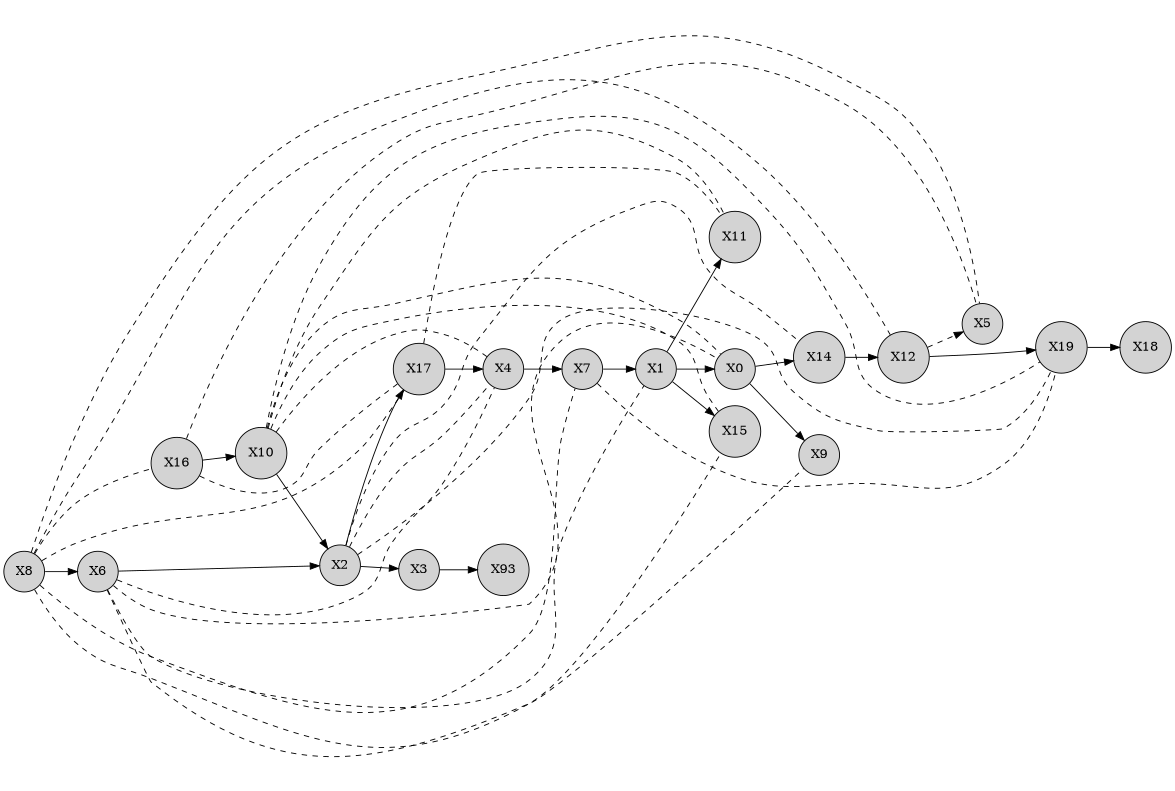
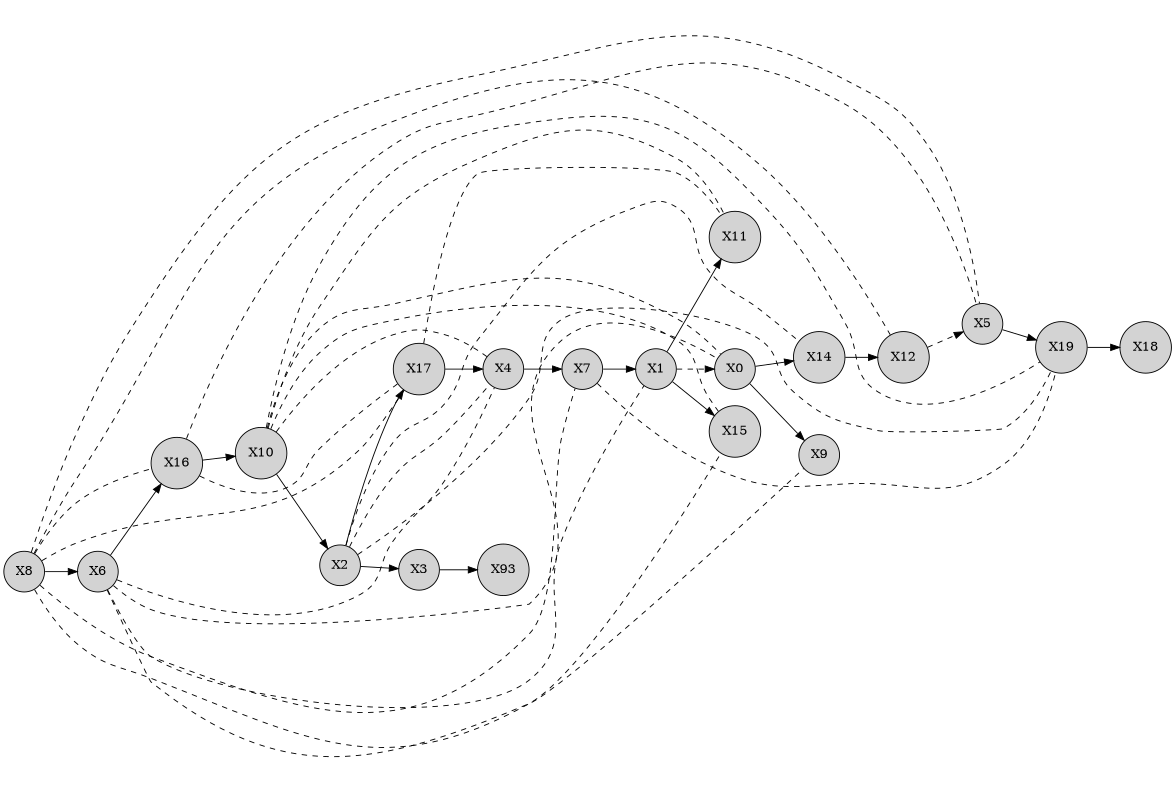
(978, 354) -> (1015, 334)
(691, 369) -> (691, 369)
(214, 569) -> (135, 520)
